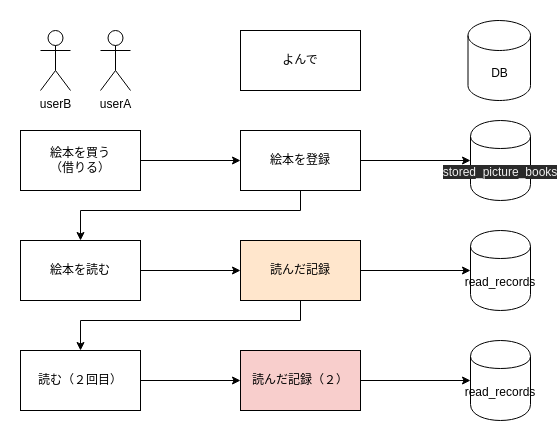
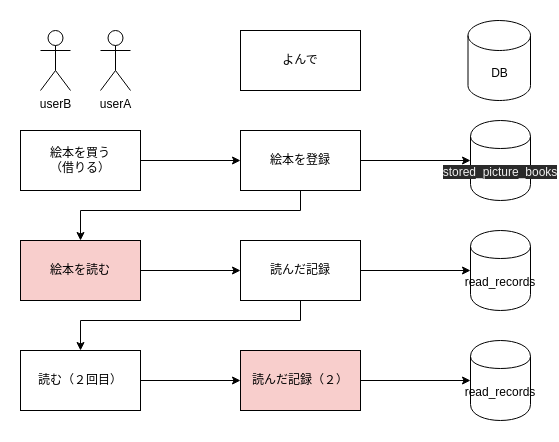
(81, 271) -> (81, 271)
(301, 271) -> (301, 271)
